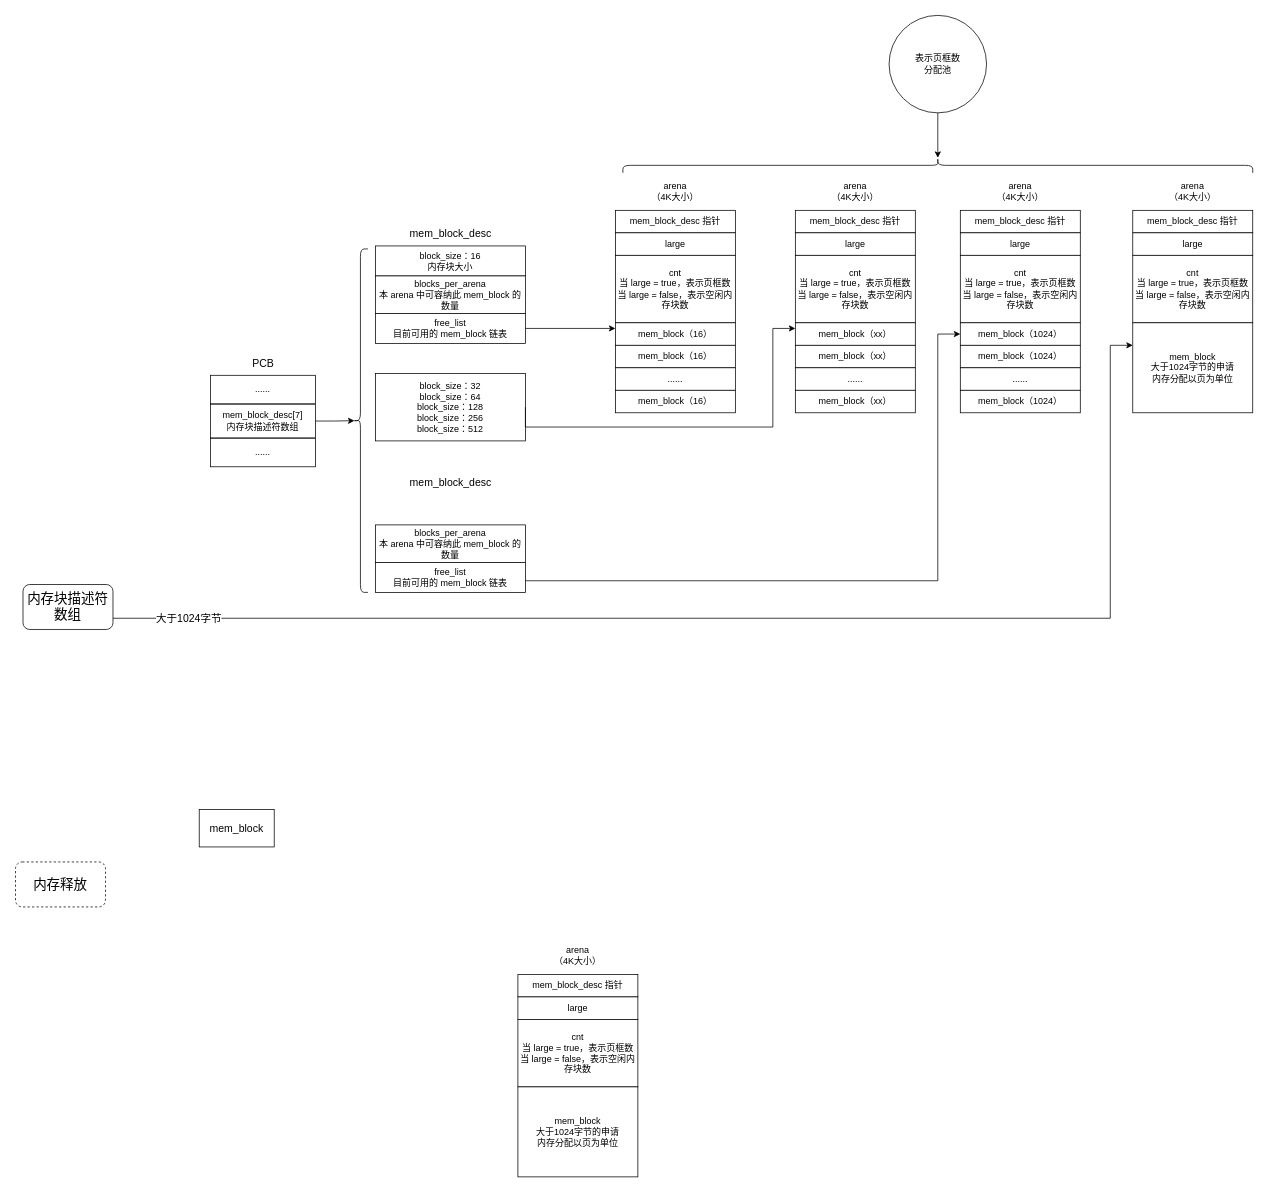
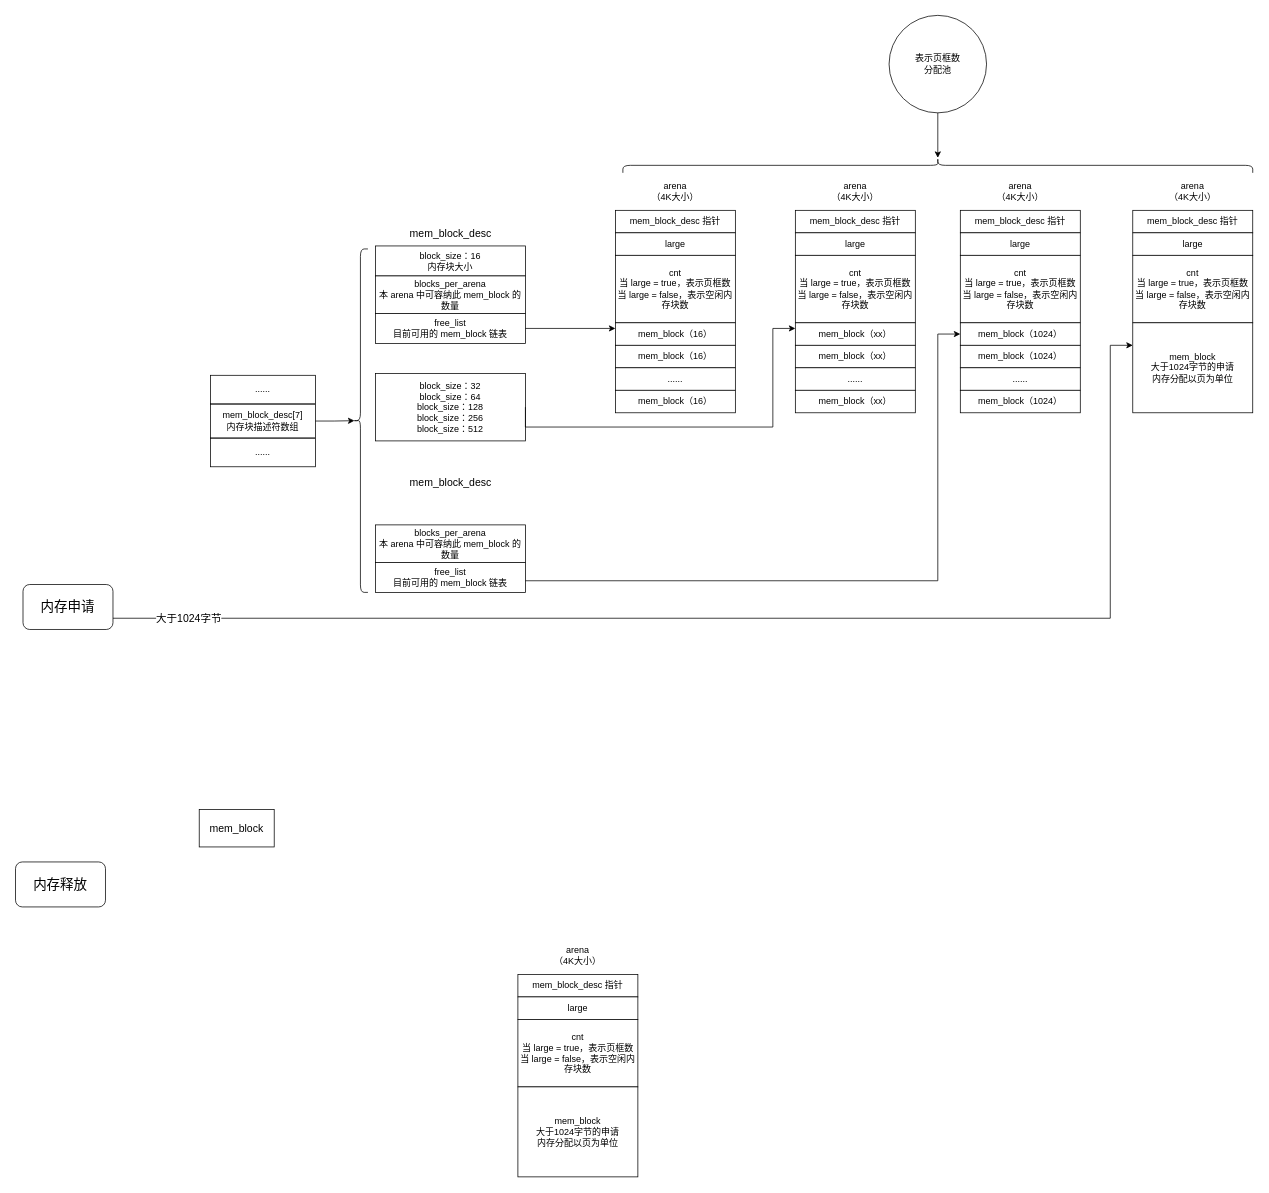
(263, 363) -> none
(68, 607) -> (68, 607)
(60, 885) -> (60, 885)
